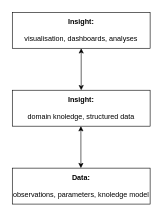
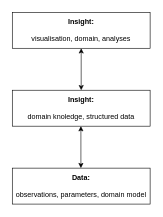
(81, 30) -> (81, 30)
(81, 186) -> (81, 186)
